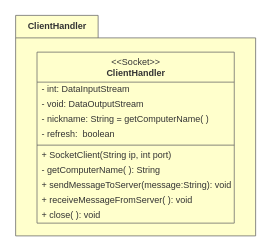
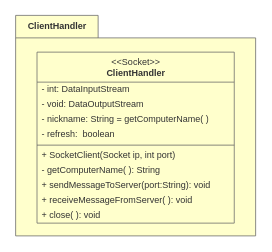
(118, 156) -> (119, 156)
(143, 186) -> (135, 186)
